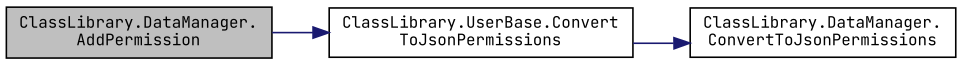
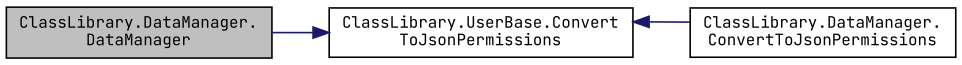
(139, 33) -> (139, 33)
(653, 43) -> (670, 22)
